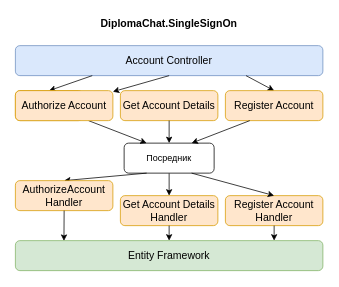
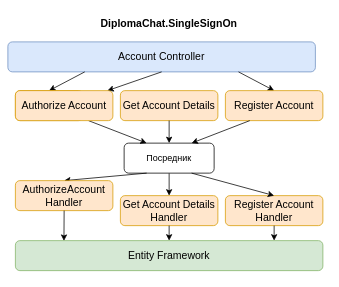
(169, 60) -> (162, 57)
